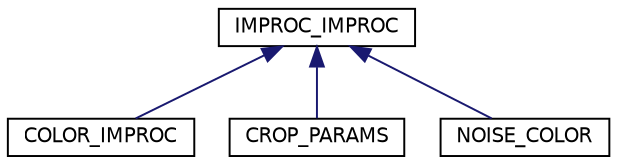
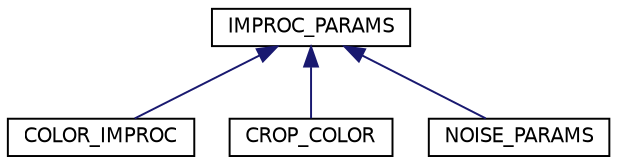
(317, 27) -> (311, 27)
(317, 137) -> (311, 137)
(525, 137) -> (519, 137)
